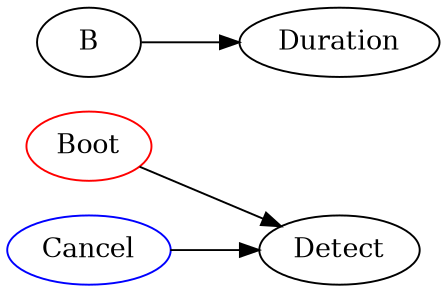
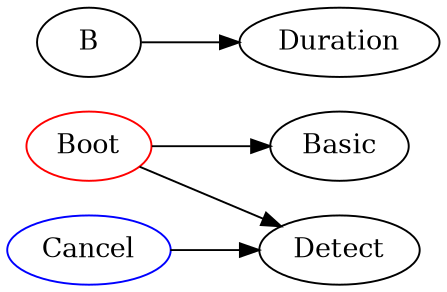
none -> (339, 146)
